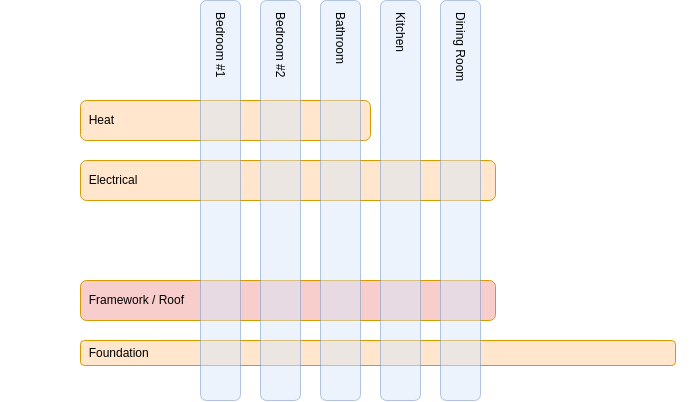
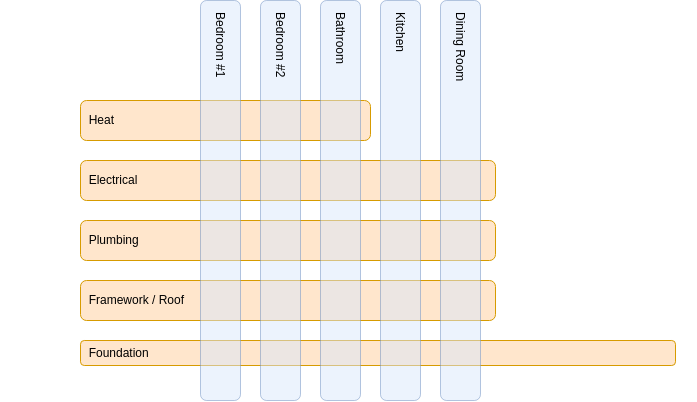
none -> (288, 241)
(288, 301) -> (288, 301)
